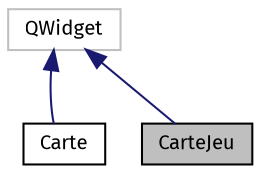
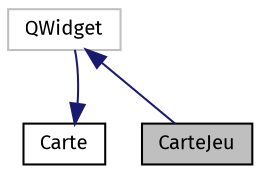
(51, 97) -> (78, 77)
